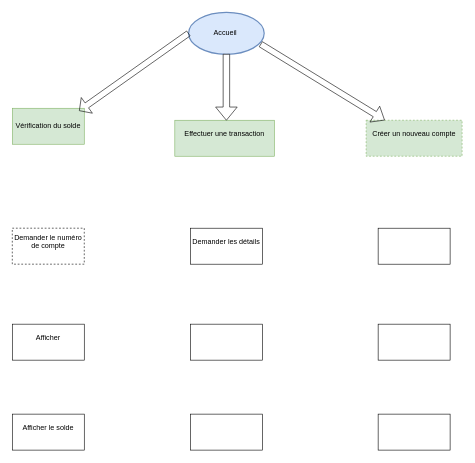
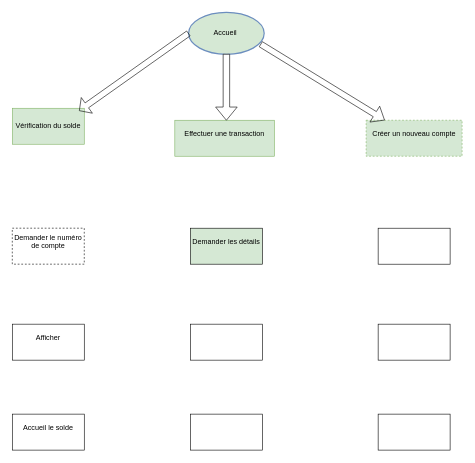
(227, 33) -> (227, 33)
(227, 246) -> (227, 246)
(48, 432) -> (48, 432)
